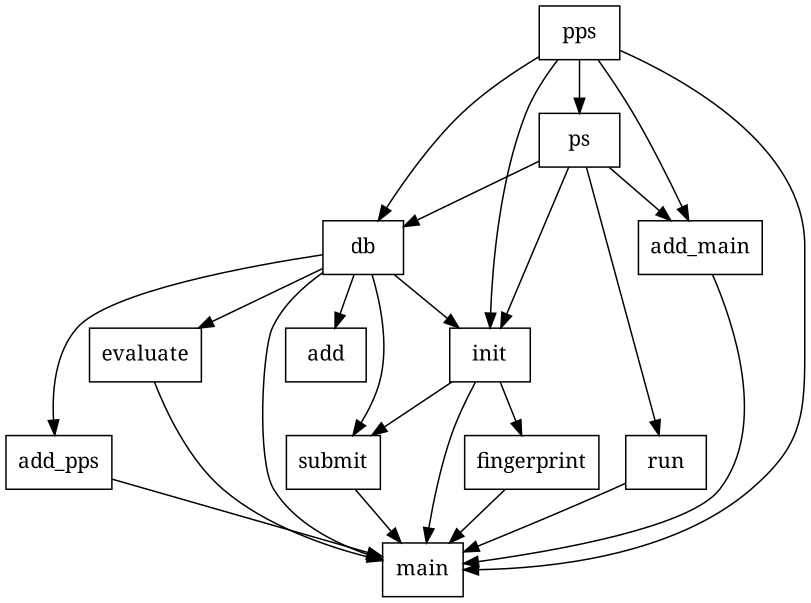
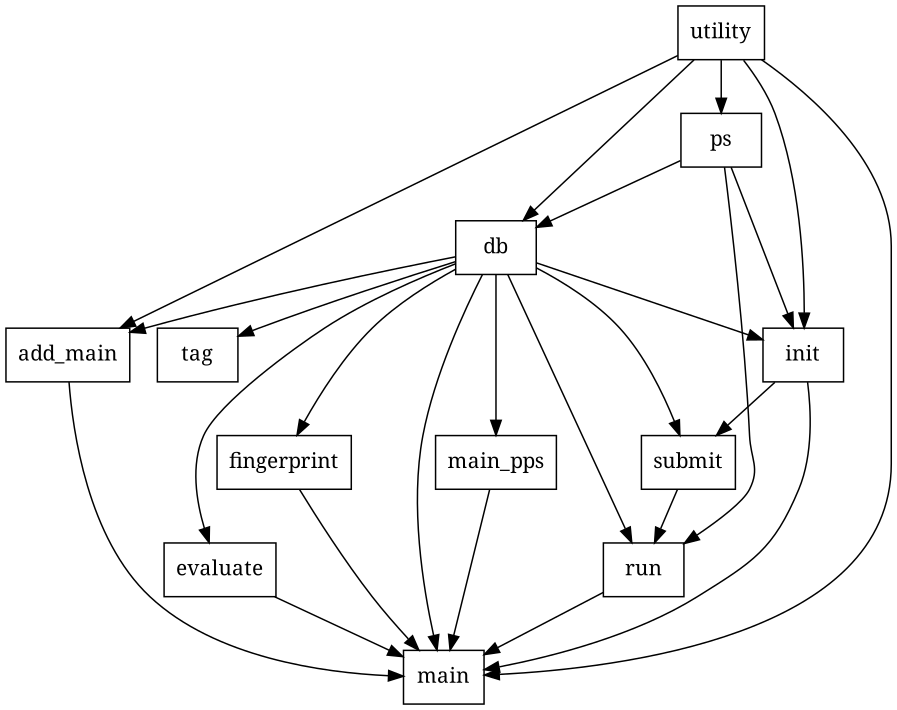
(580, 33) -> (721, 33)
(634, 189) -> (300, 290)
(326, 355) -> (198, 355)
(508, 402) -> (368, 333)
none -> (567, 402)
(59, 462) -> (496, 462)
(373, 510) -> (669, 509)
